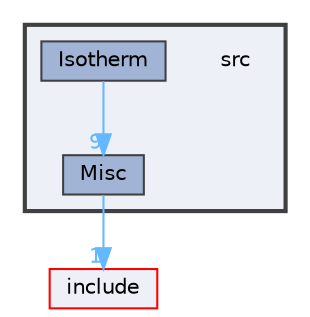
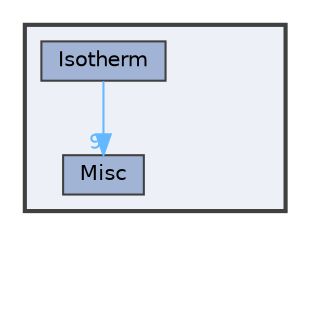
(236, 61) -> none
(103, 289) -> none
